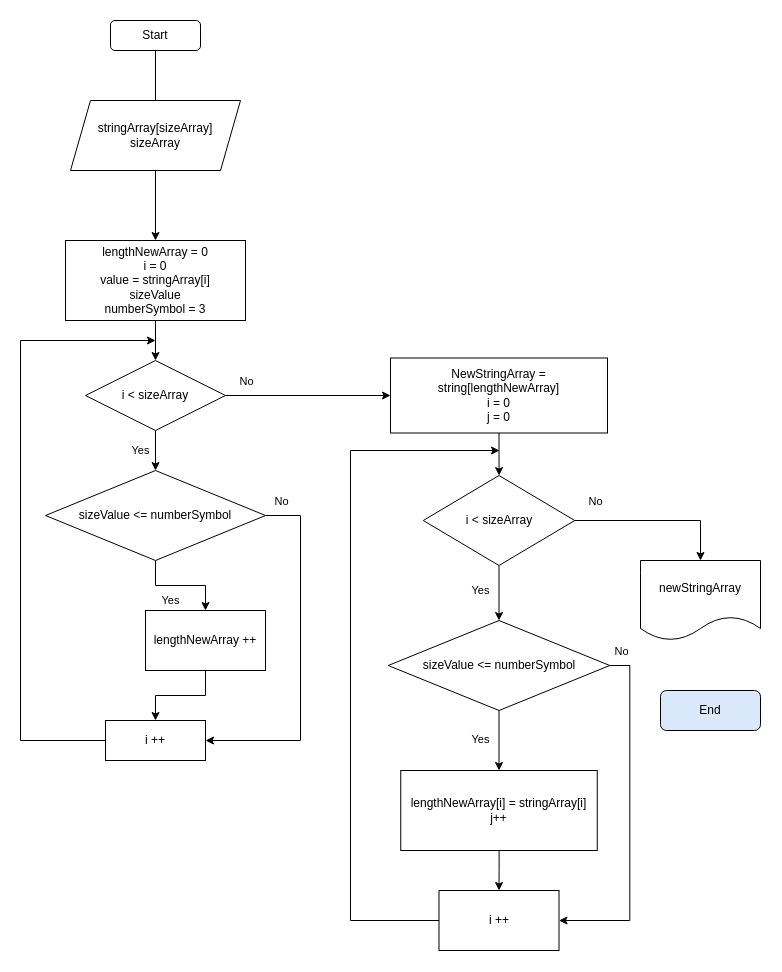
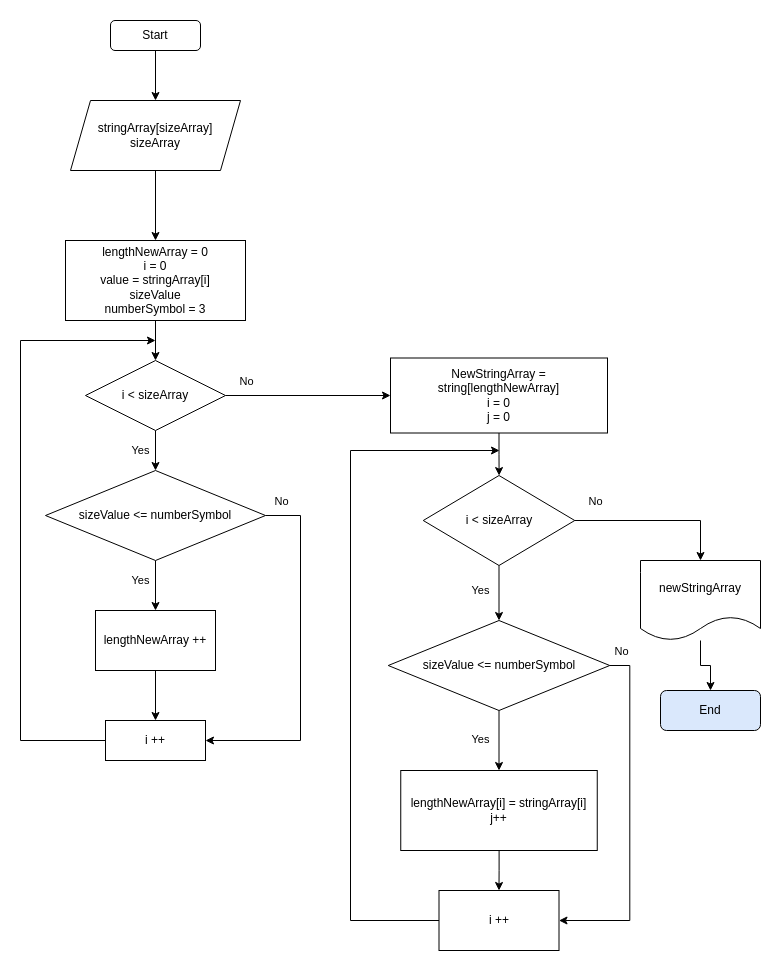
(156, 94) -> (156, 92)
(206, 641) -> (156, 641)
none -> (702, 666)
